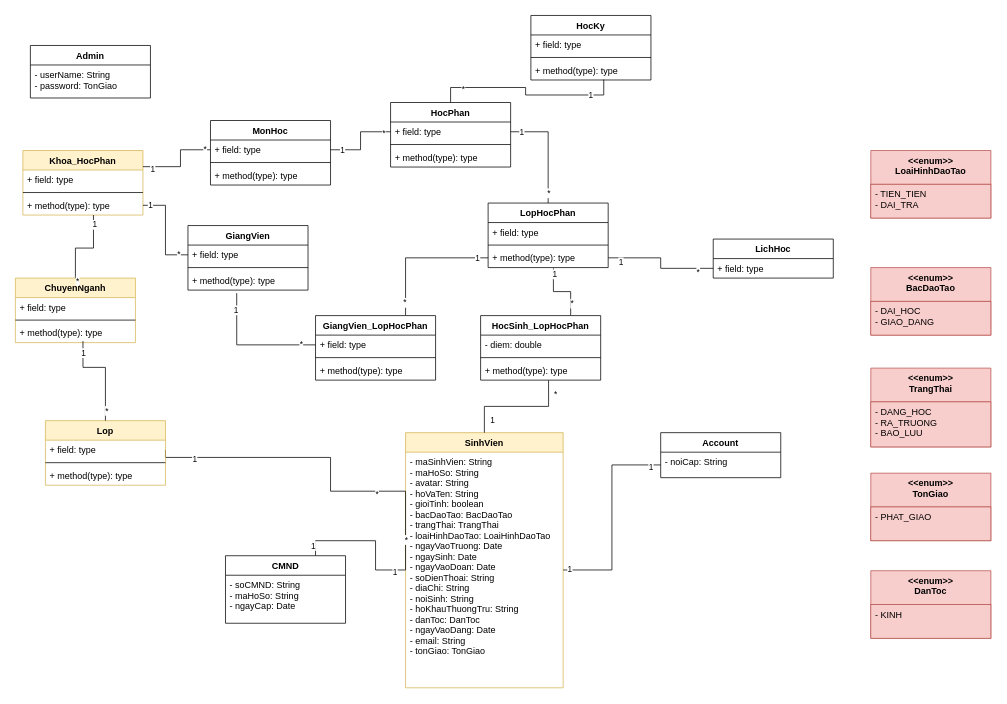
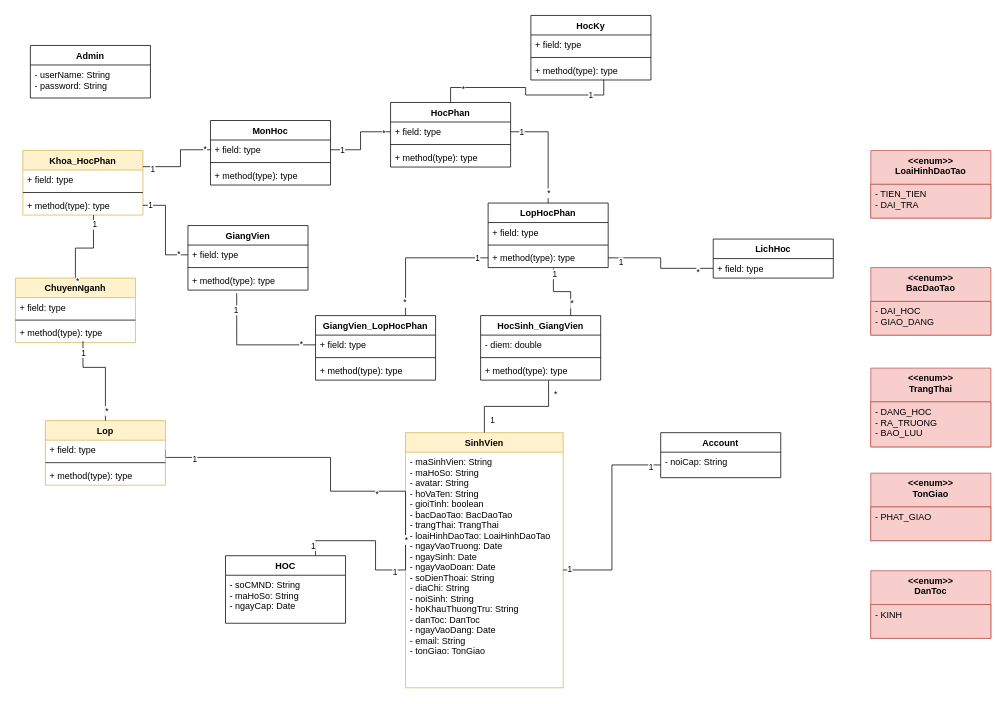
(75, 75) -> (75, 75)
(540, 326) -> (540, 326)
(285, 566) -> (285, 566)
